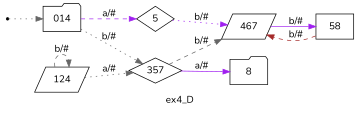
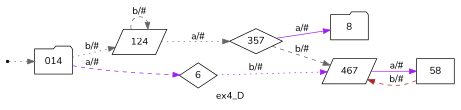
(155, 19) -> (198, 75)
(296, 21) -> (397, 66)
(109, 45) -> (91, 53)
